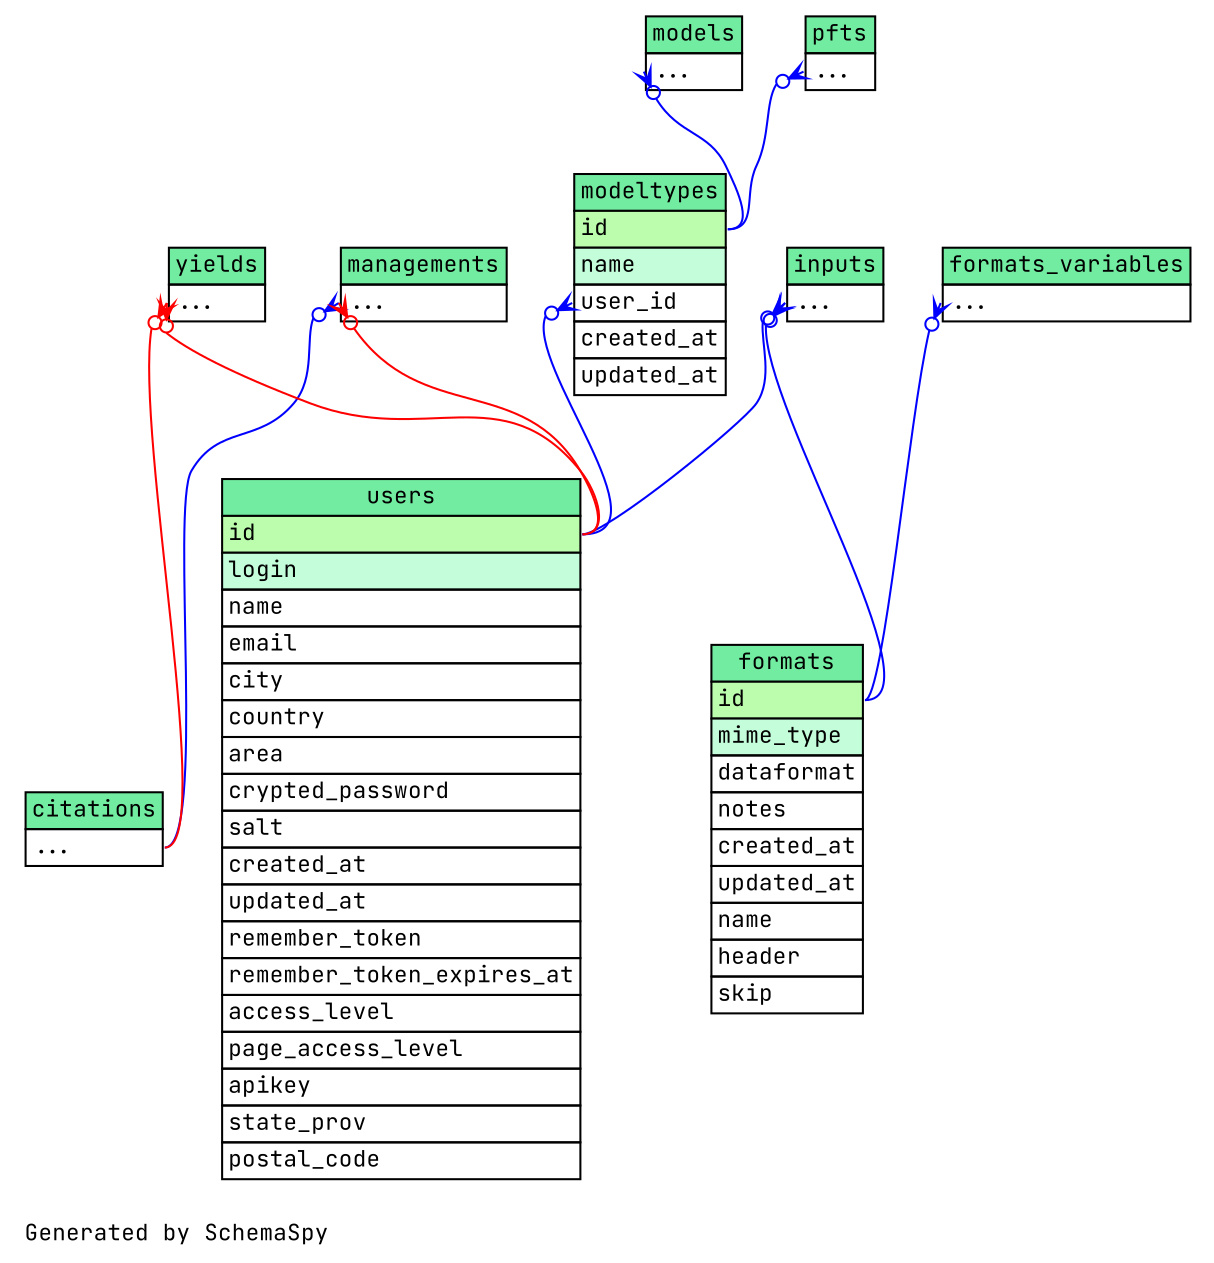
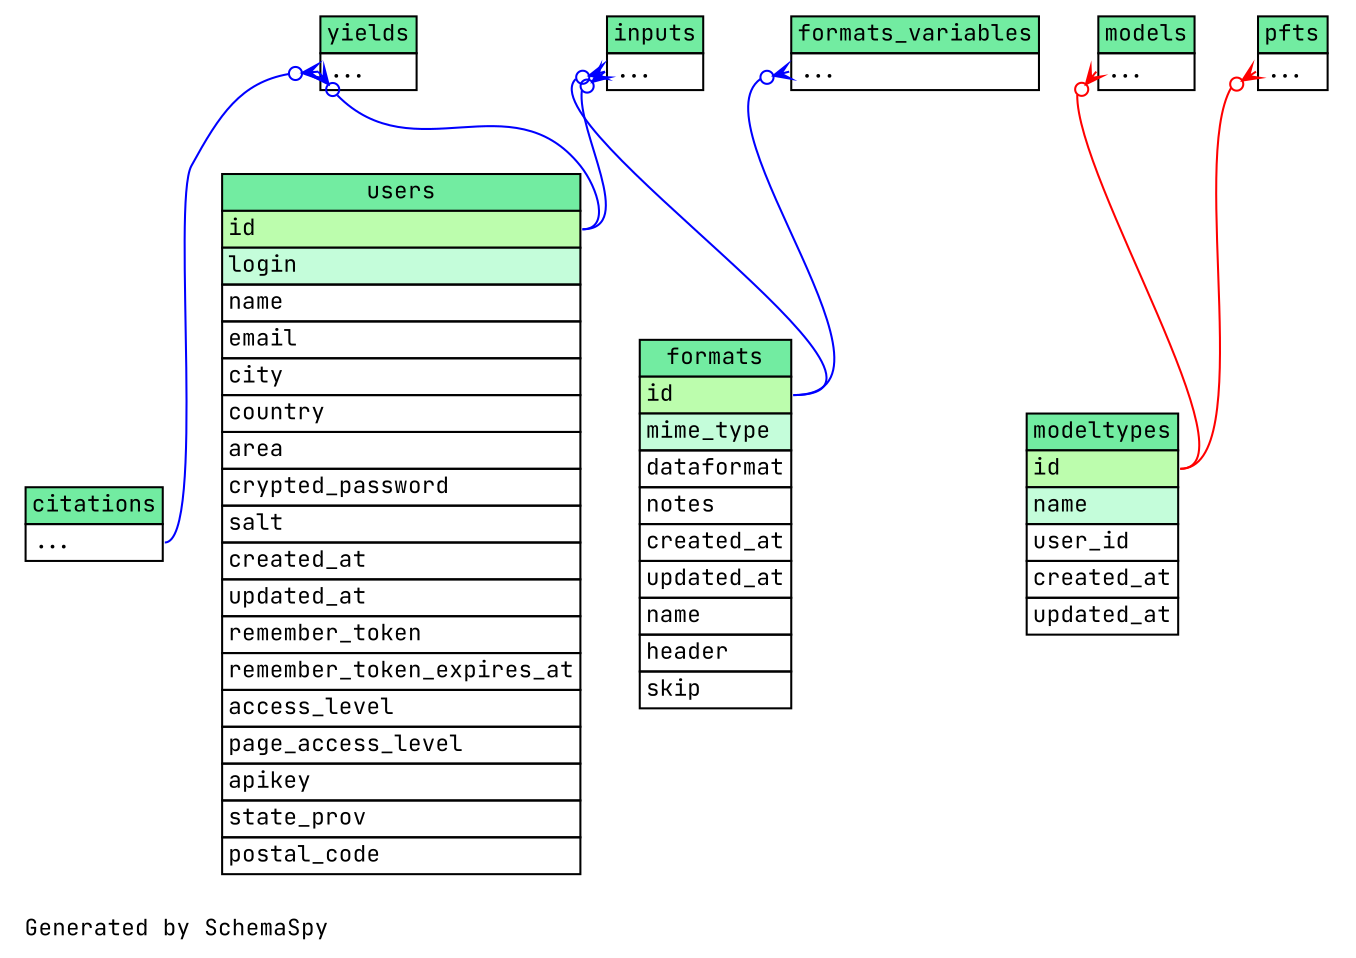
(720, 157) -> (1145, 285)
(758, 162) -> (1219, 285)
(423, 285) -> none
(411, 419) -> (499, 127)
(584, 432) -> none
(167, 590) -> (185, 287)
